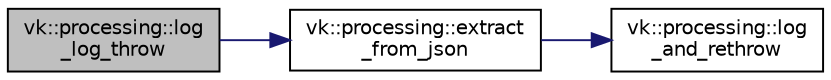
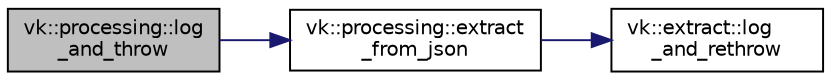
(114, 40) -> (114, 40)
(717, 40) -> (717, 40)
